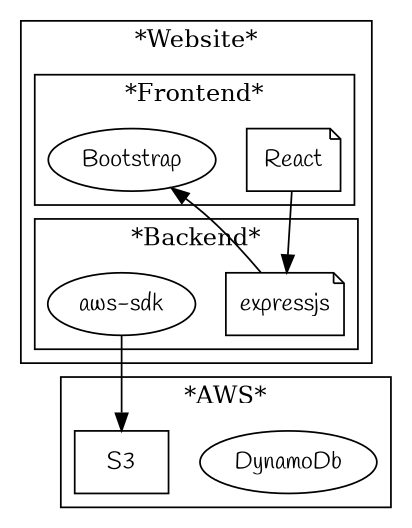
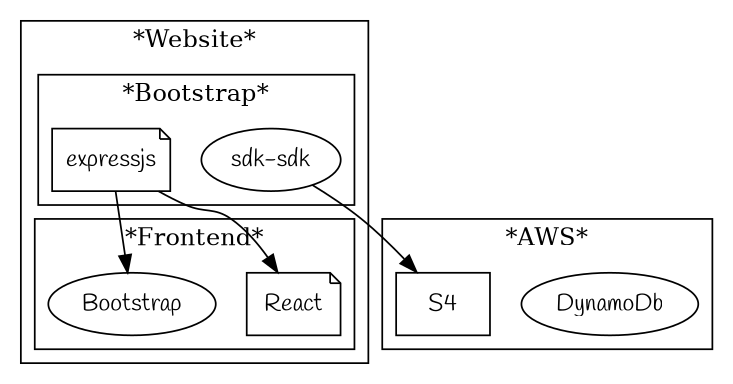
(289, 230) -> (244, 230)
(196, 239) -> (196, 95)
(122, 304) -> (271, 160)
(122, 462) -> (443, 304)
